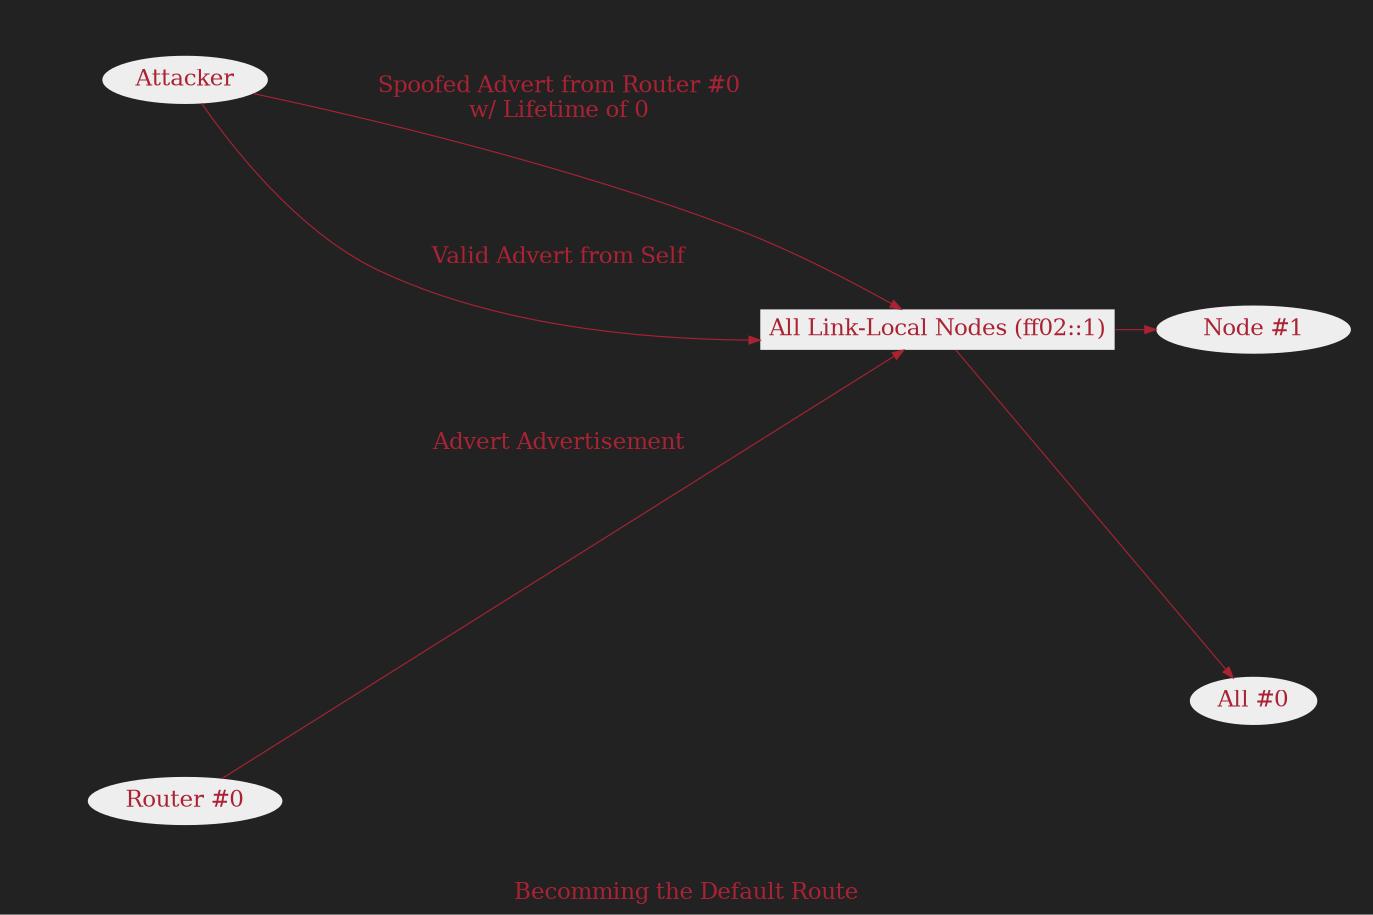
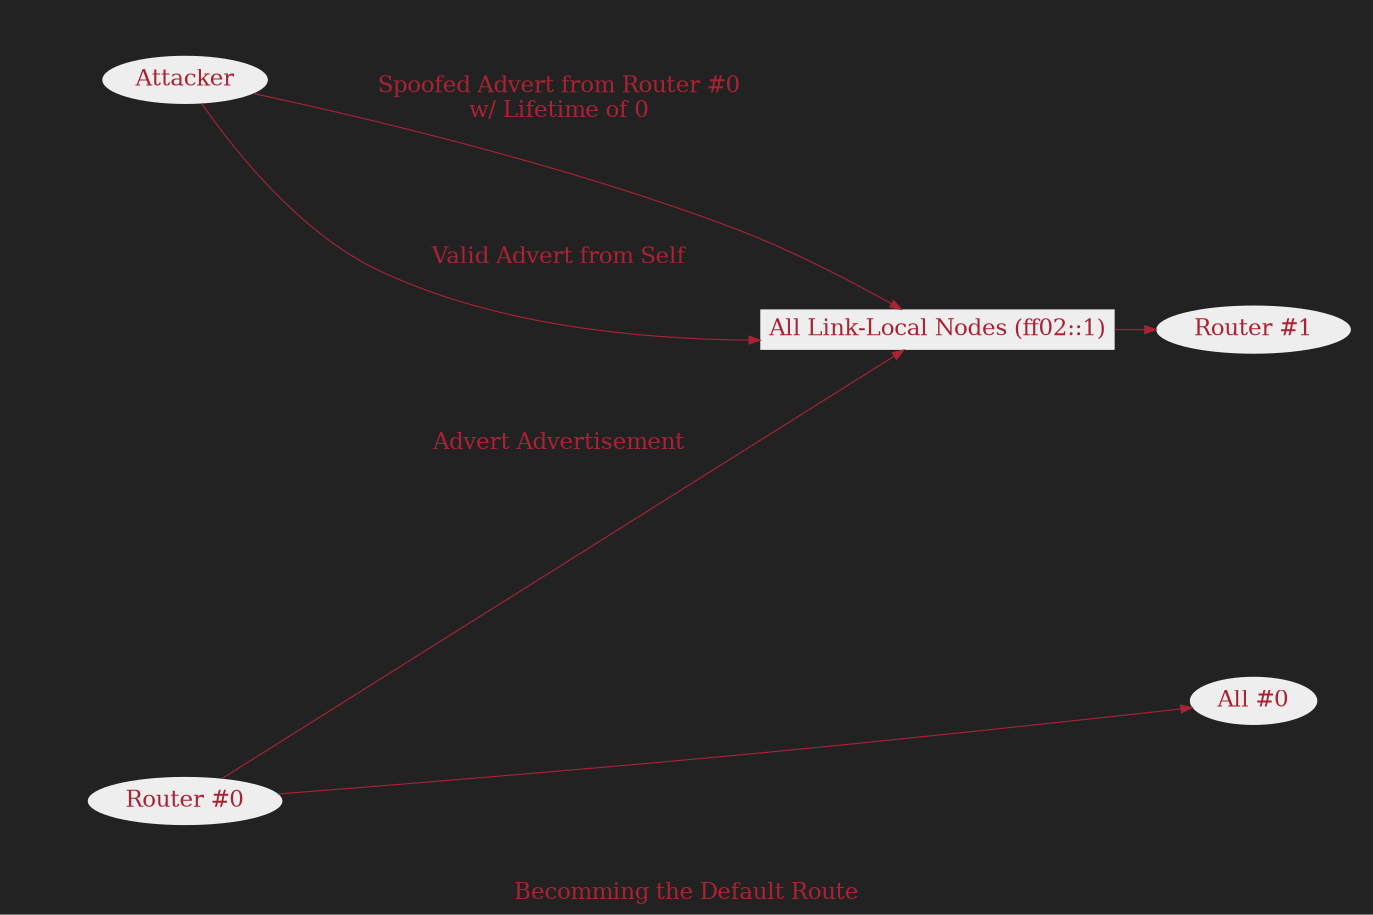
(1254, 330) -> (1254, 330)
(1091, 510) -> (730, 756)
